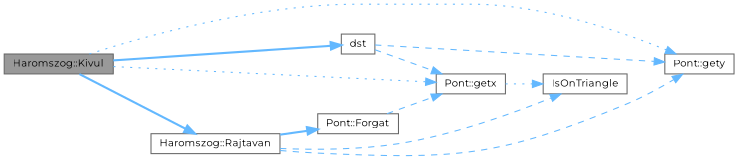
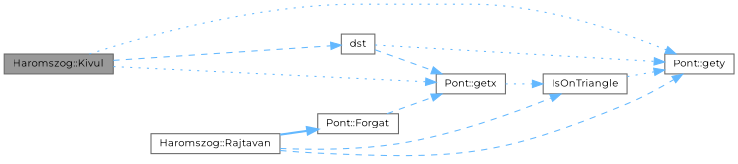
(222, 53) -> (222, 53)
(514, 53) -> (514, 53)
none -> (641, 74)
(132, 101) -> none
